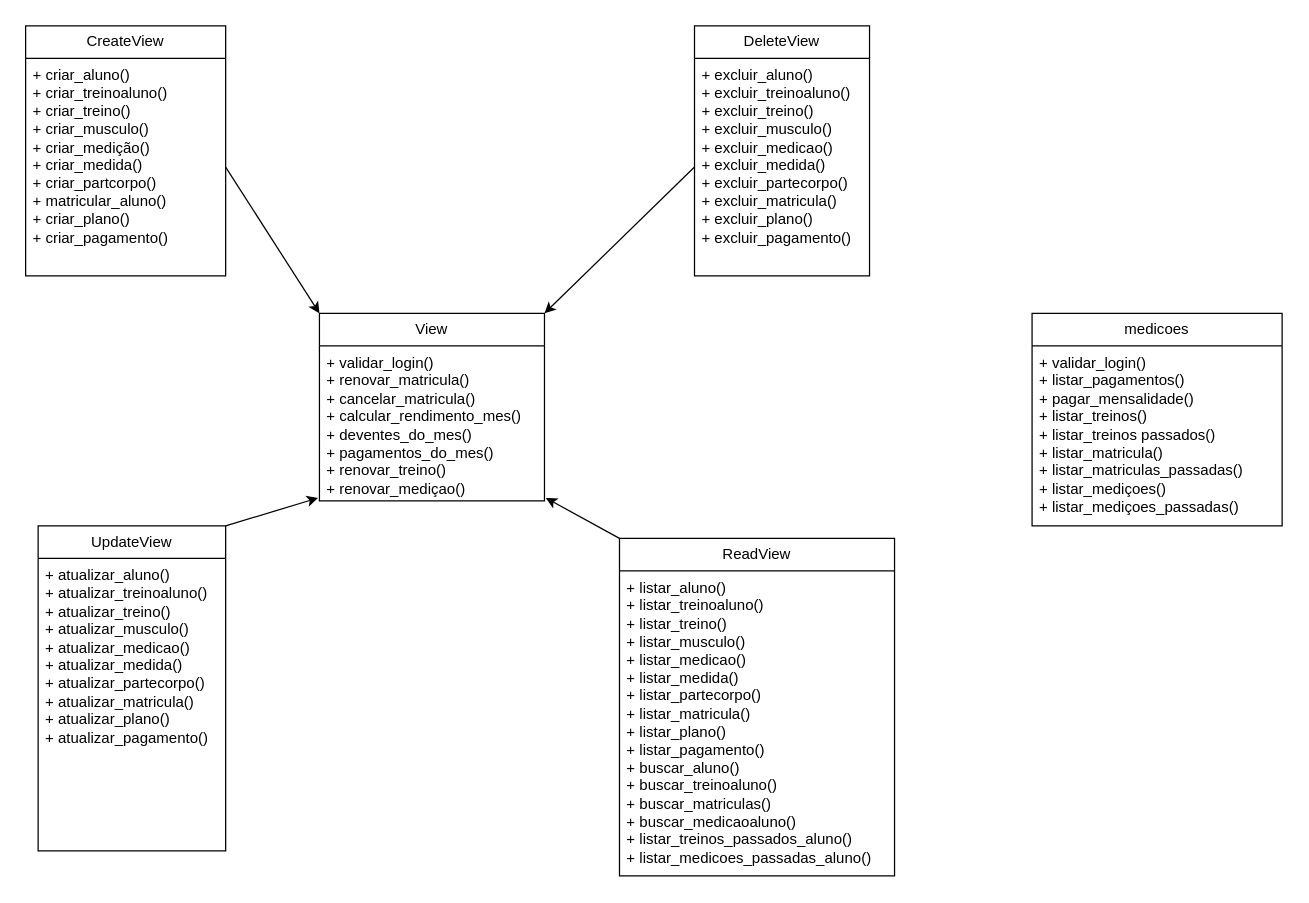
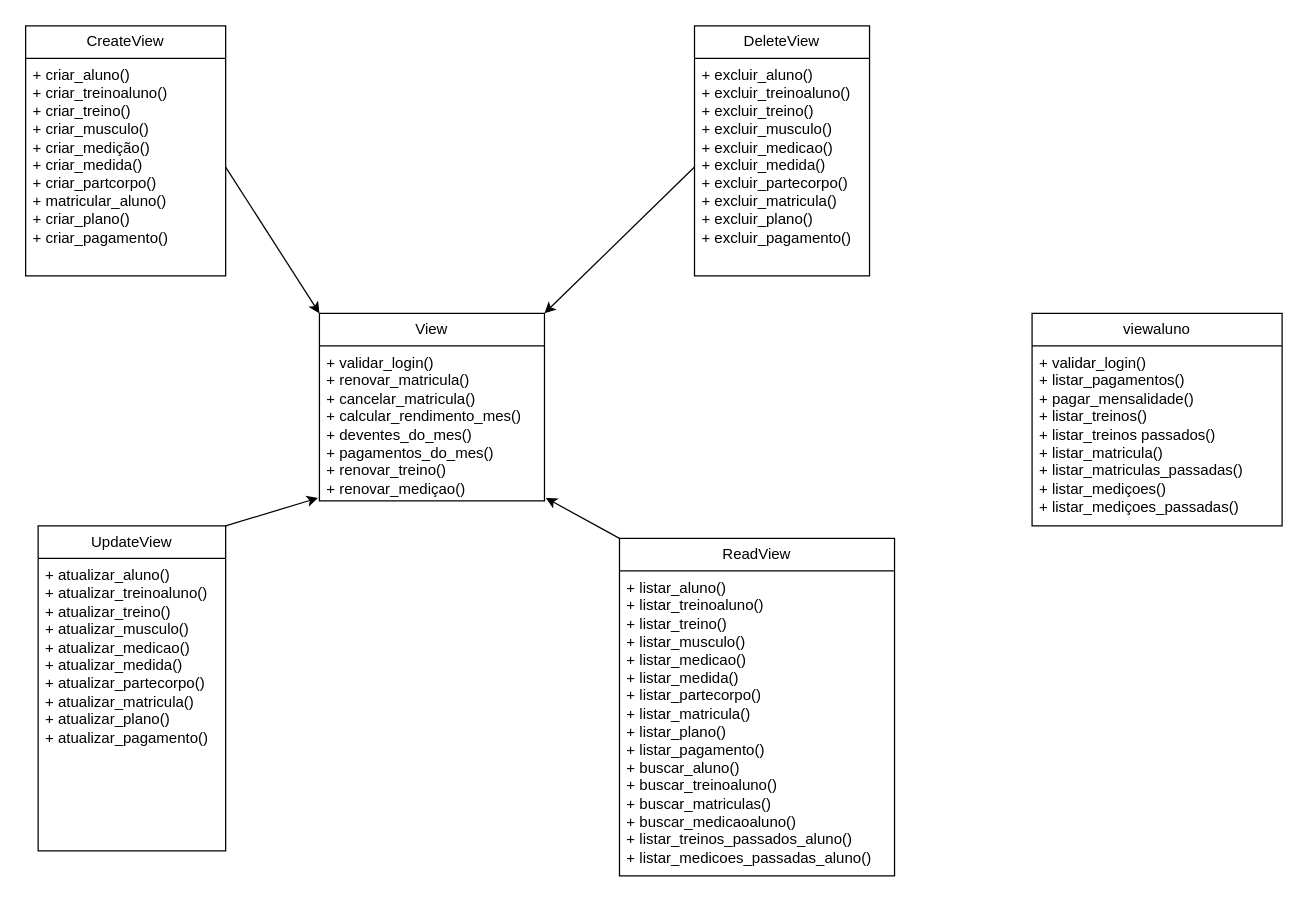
(1157, 329) -> (1157, 329)
